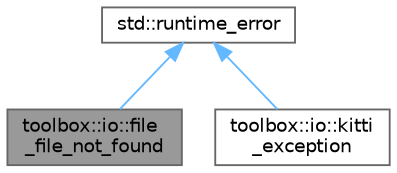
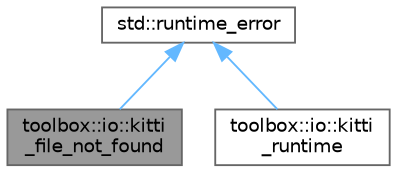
(95, 137) -> (95, 137)
(302, 137) -> (302, 137)
